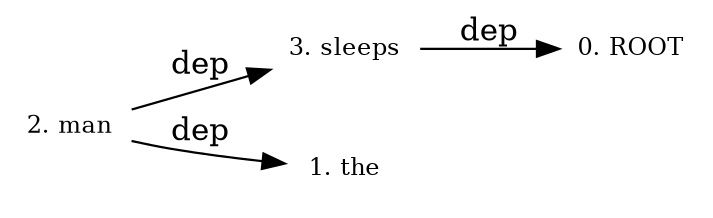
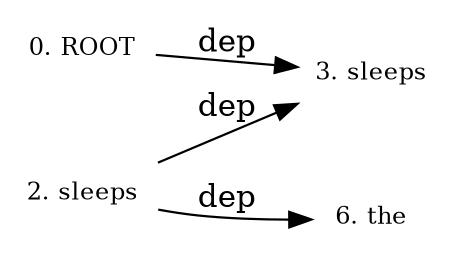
(478, 49) -> (215, 60)
(70, 127) -> (83, 193)
(345, 169) -> (372, 218)
